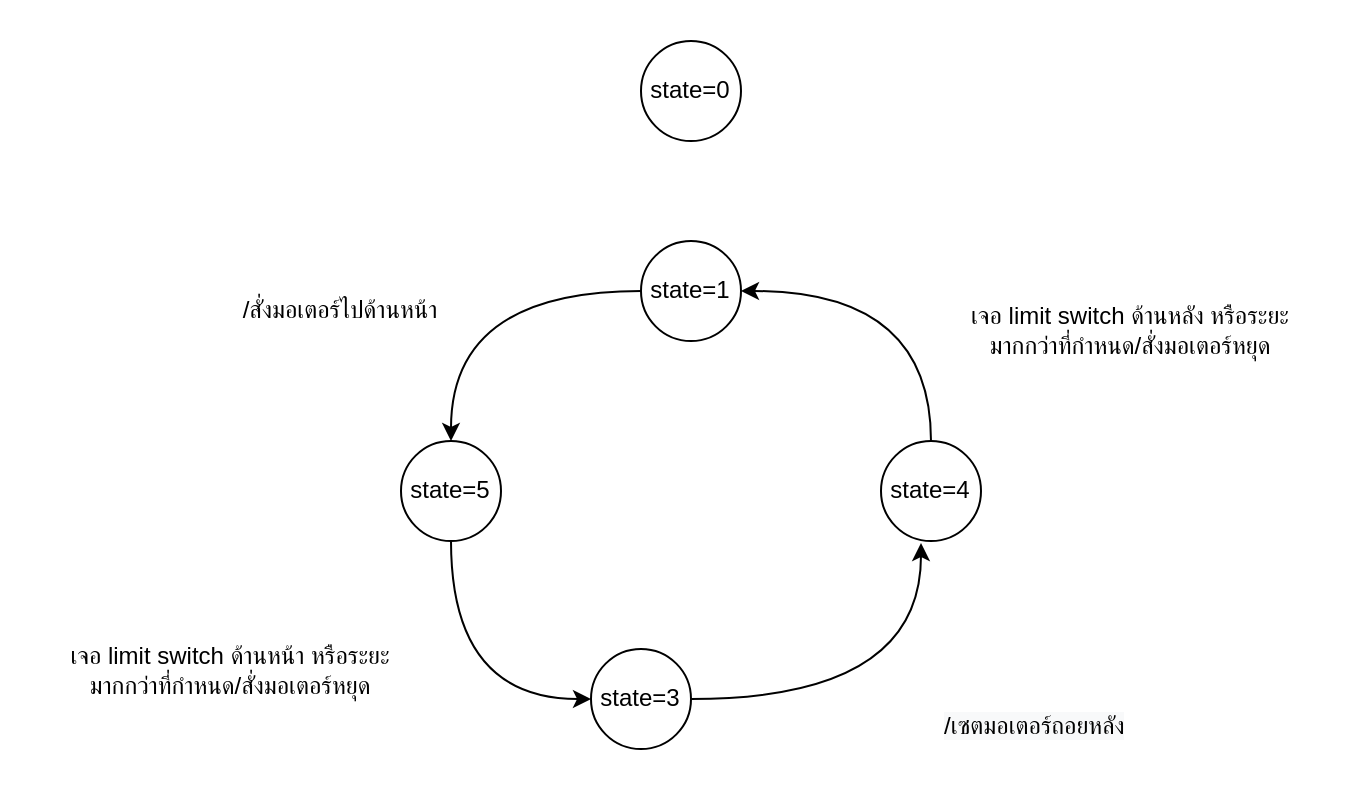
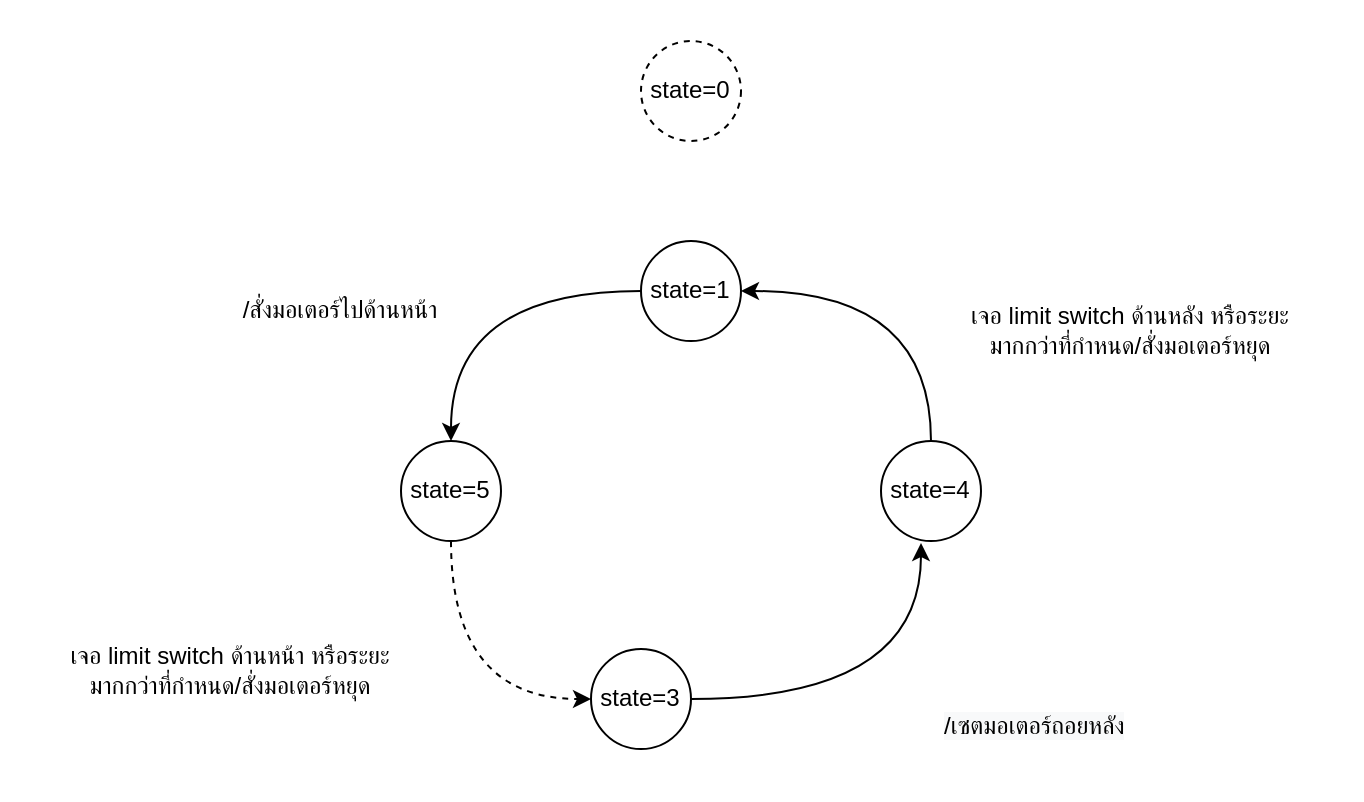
(691, 91) -> (691, 91)
(478, 652) -> (478, 652)
